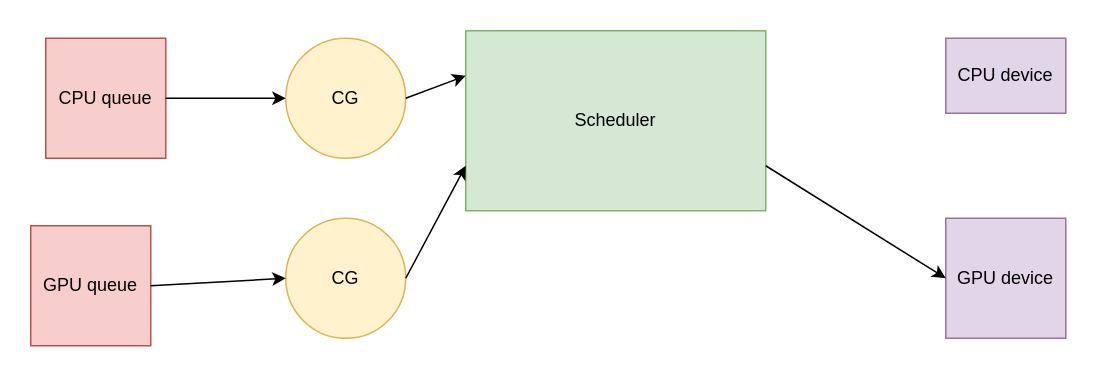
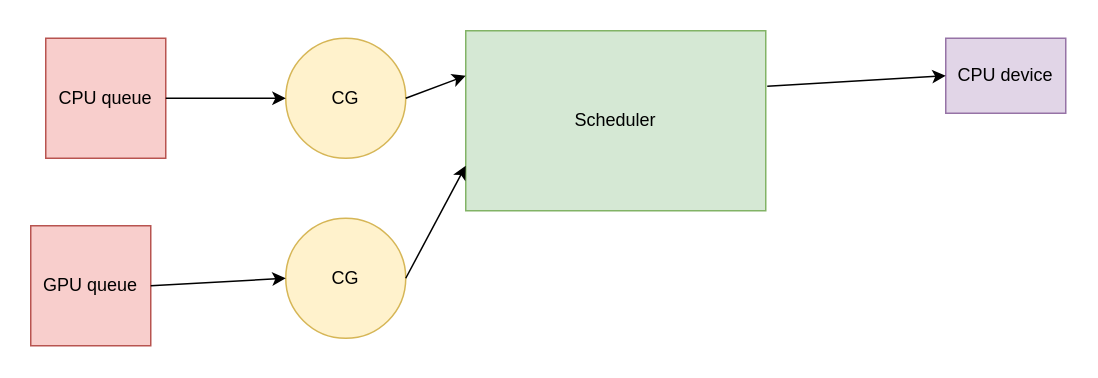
none -> (851, 81)
(852, 219) -> none
(1006, 278) -> none
